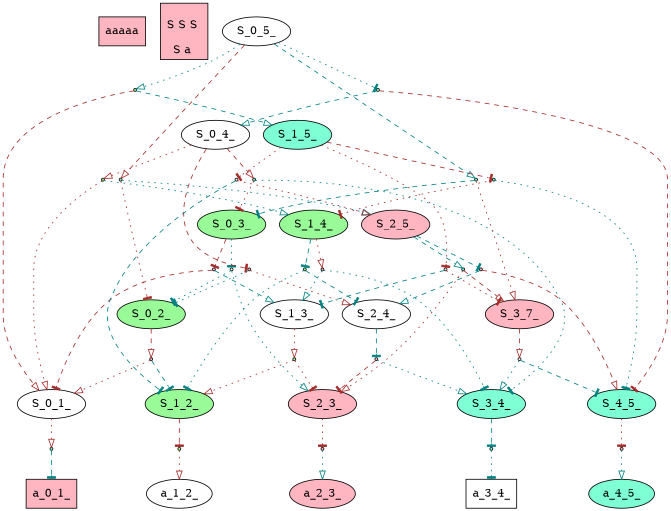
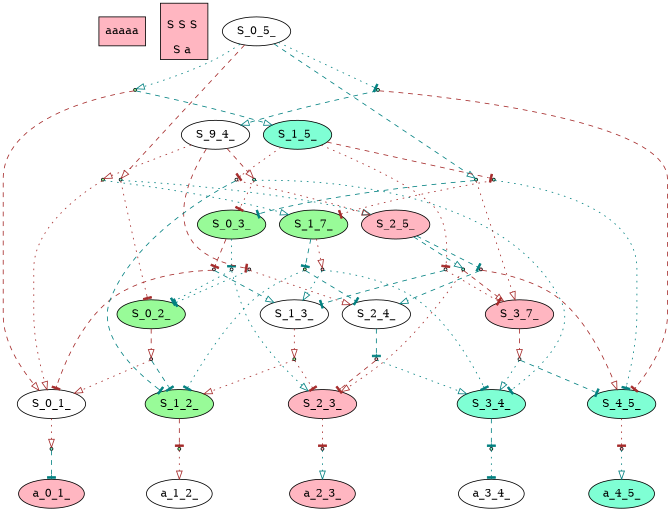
(216, 135) -> (216, 135)
(314, 225) -> (314, 225)
(51, 494) -> (51, 494)
(491, 494) -> (491, 494)
